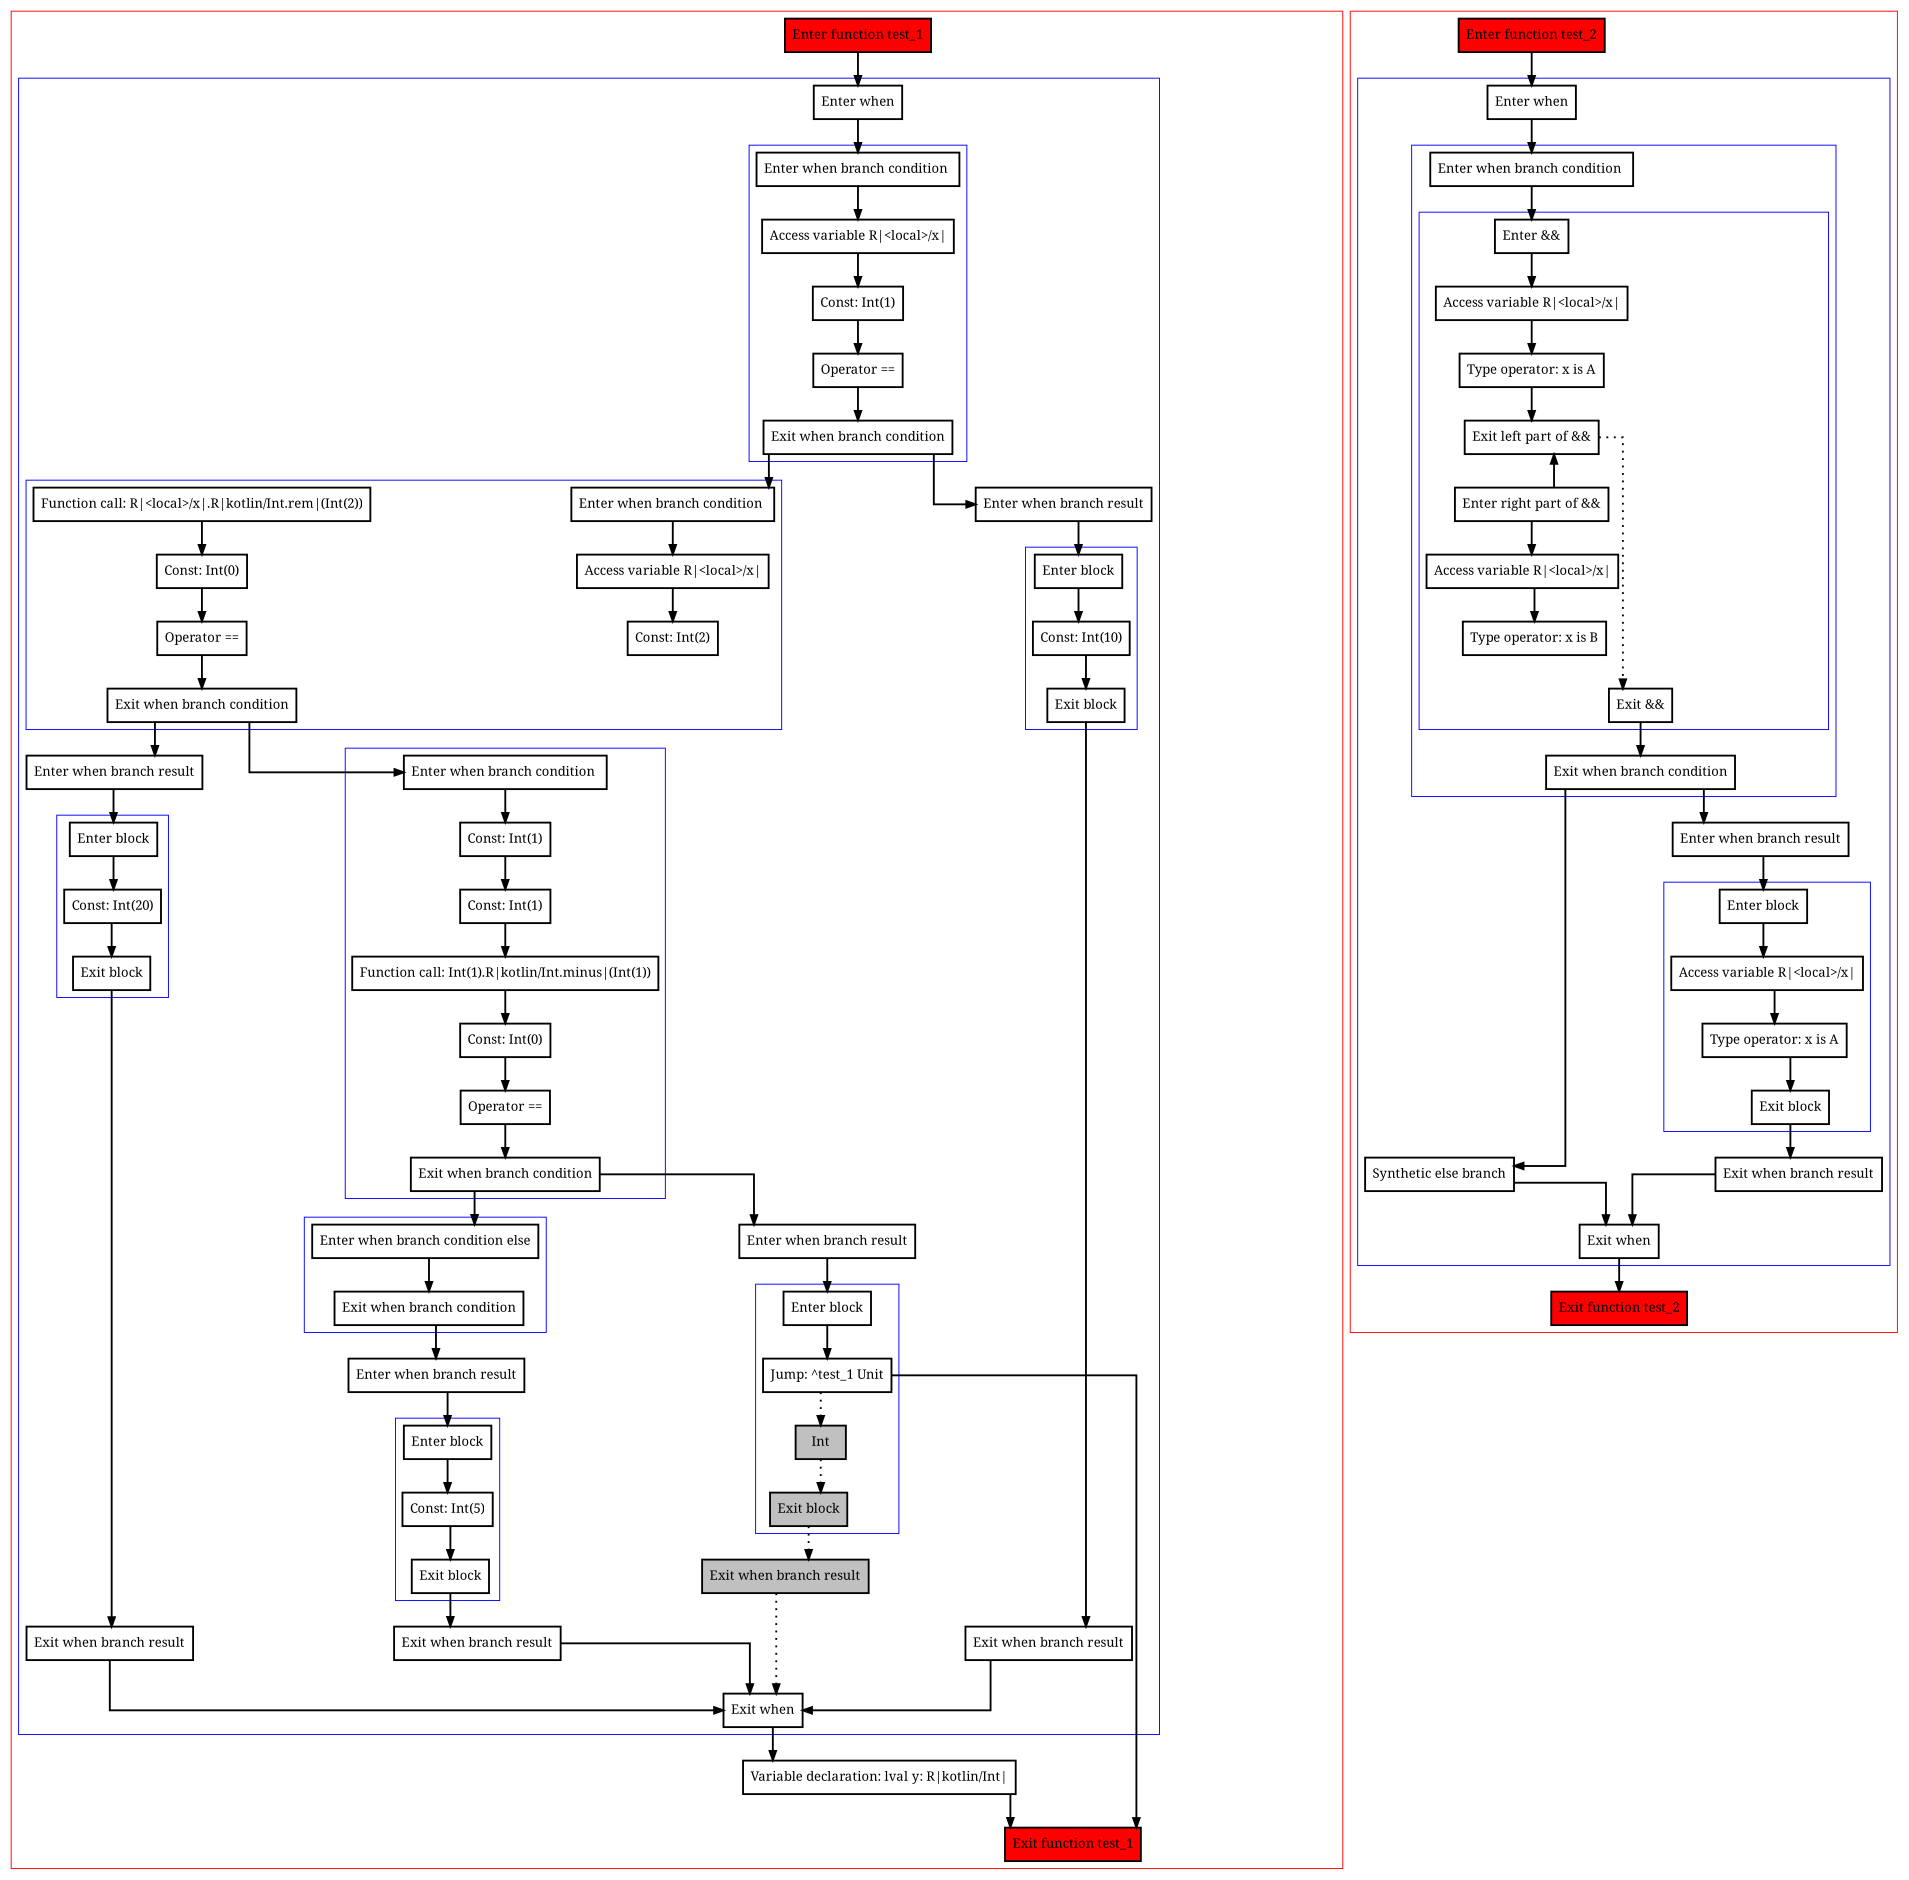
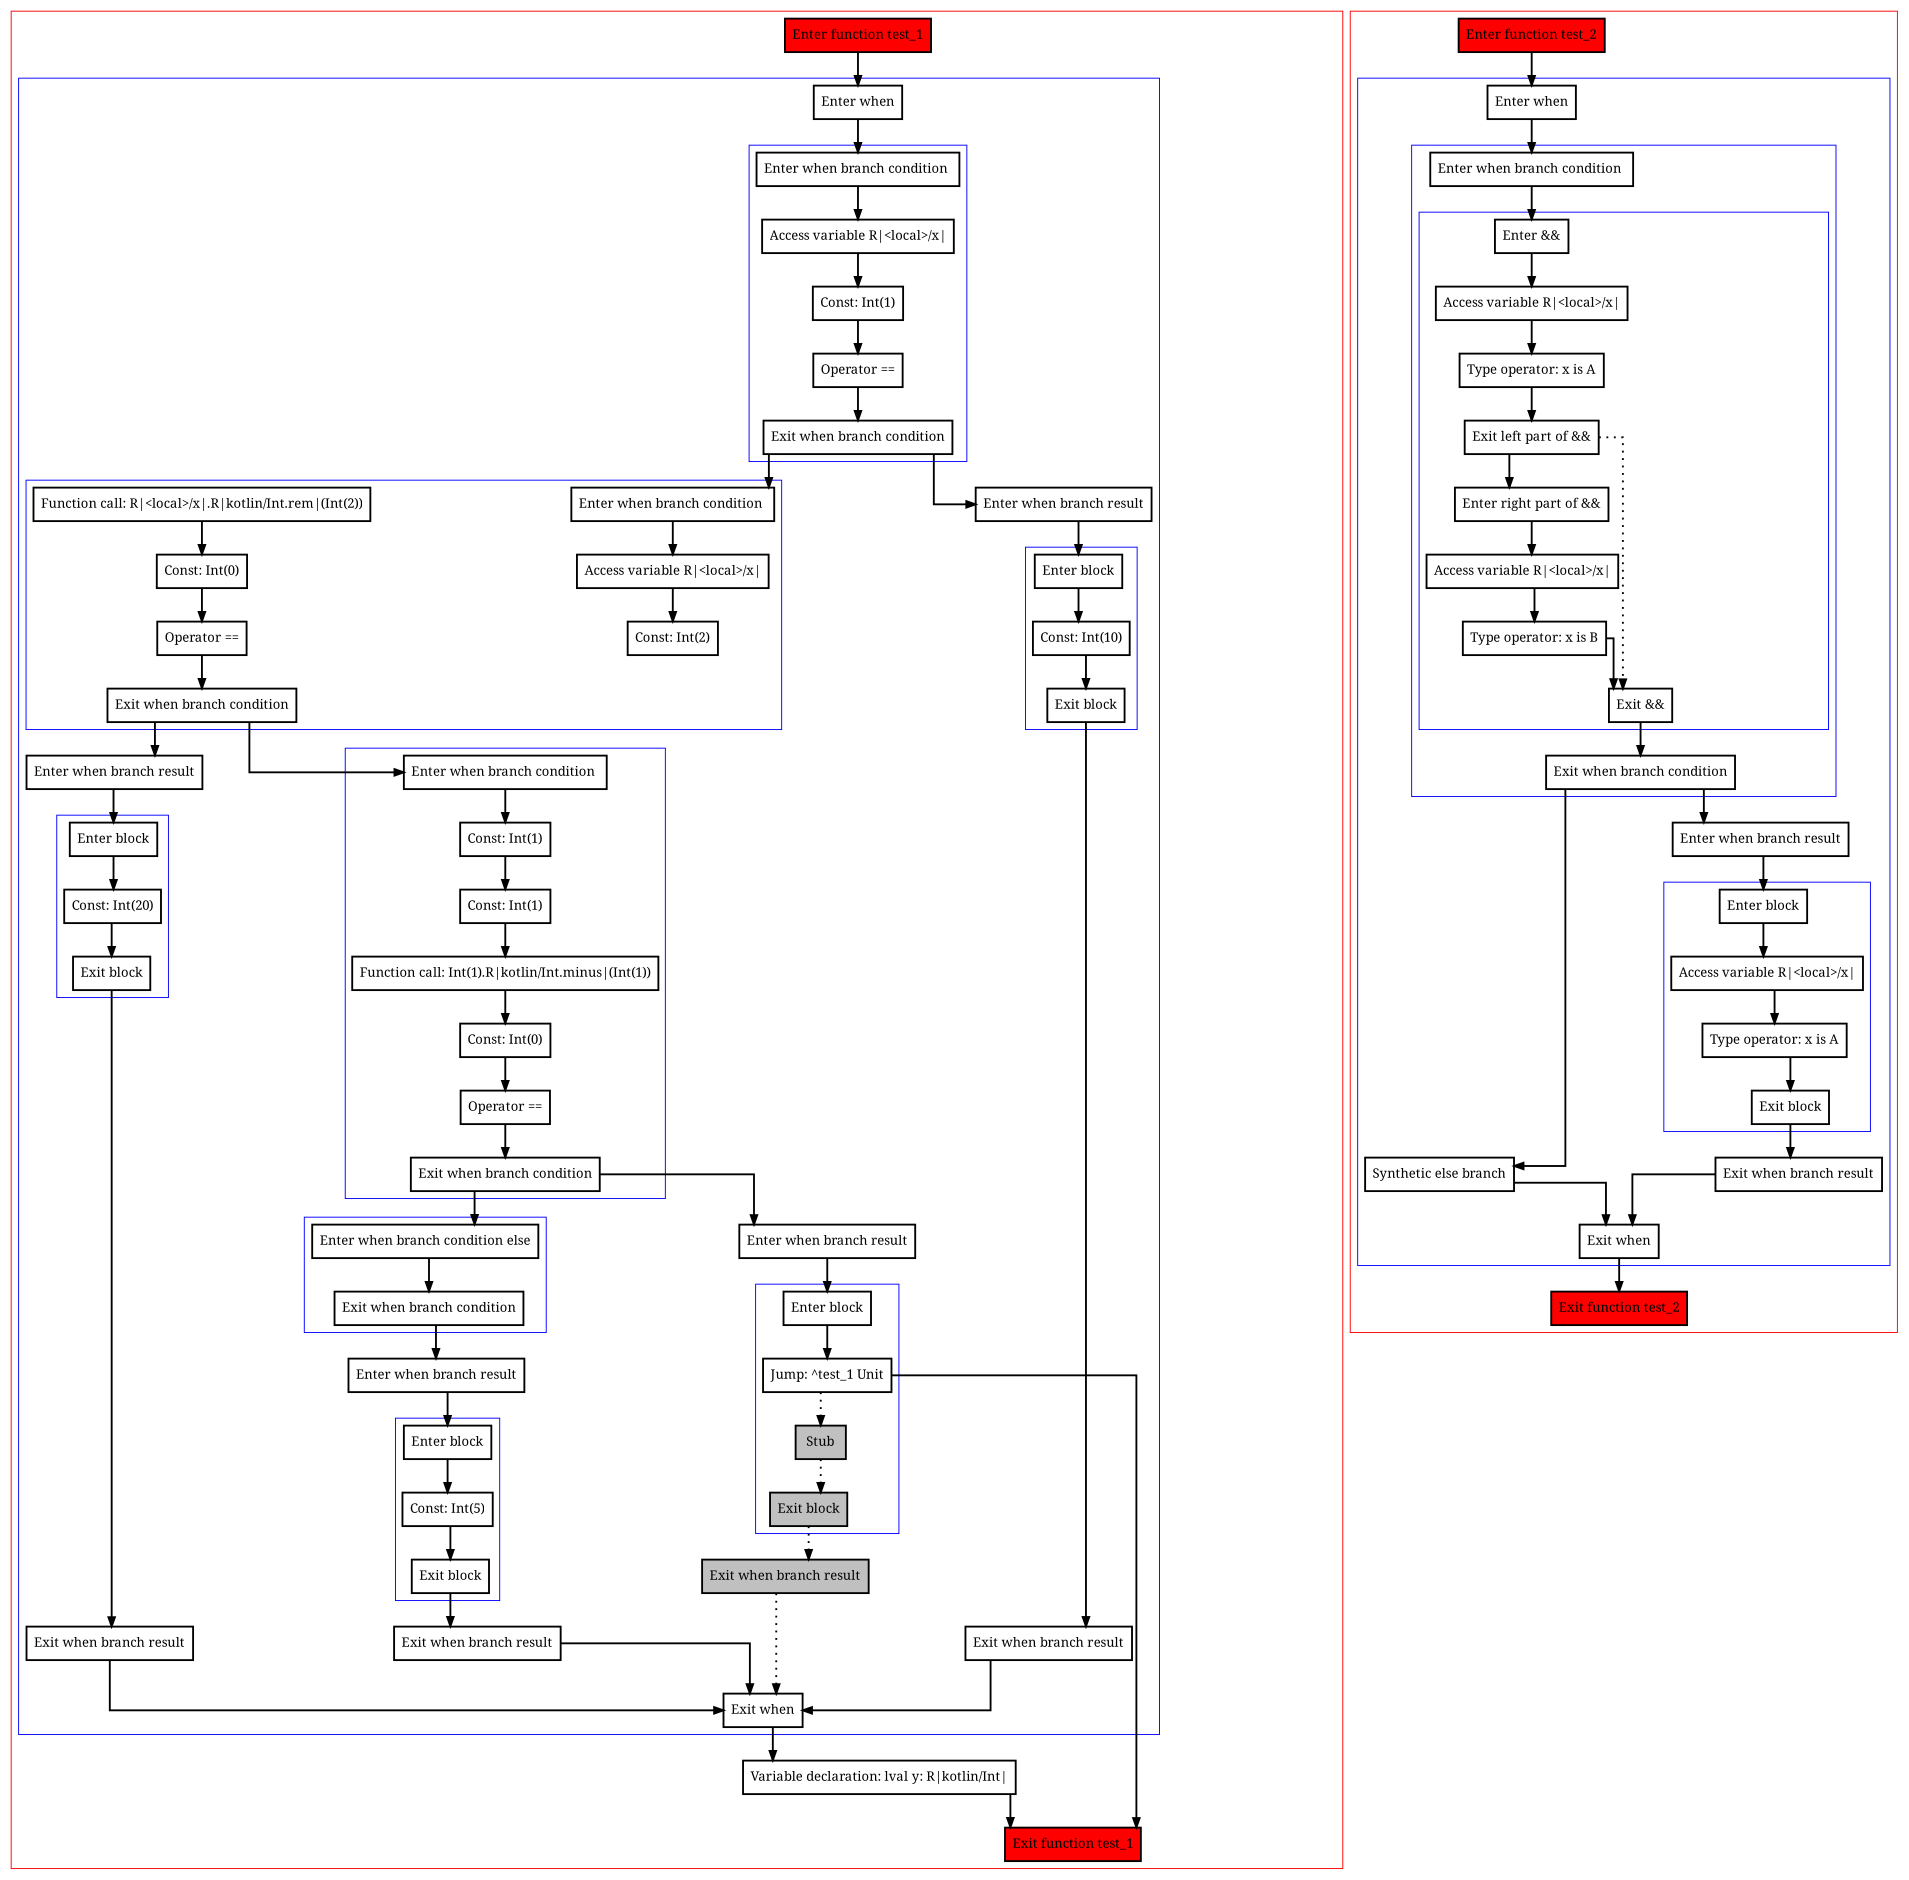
(1554, 476) -> (1509, 466)
none -> (1614, 655)
(821, 1442) -> (821, 1442)
